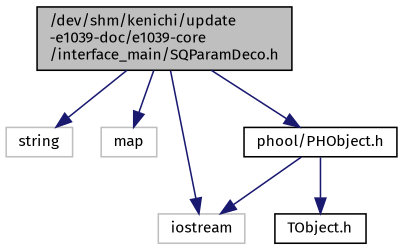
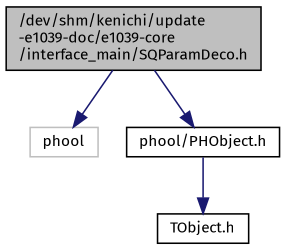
(39, 142) -> none
(129, 142) -> (64, 142)
(202, 229) -> none
